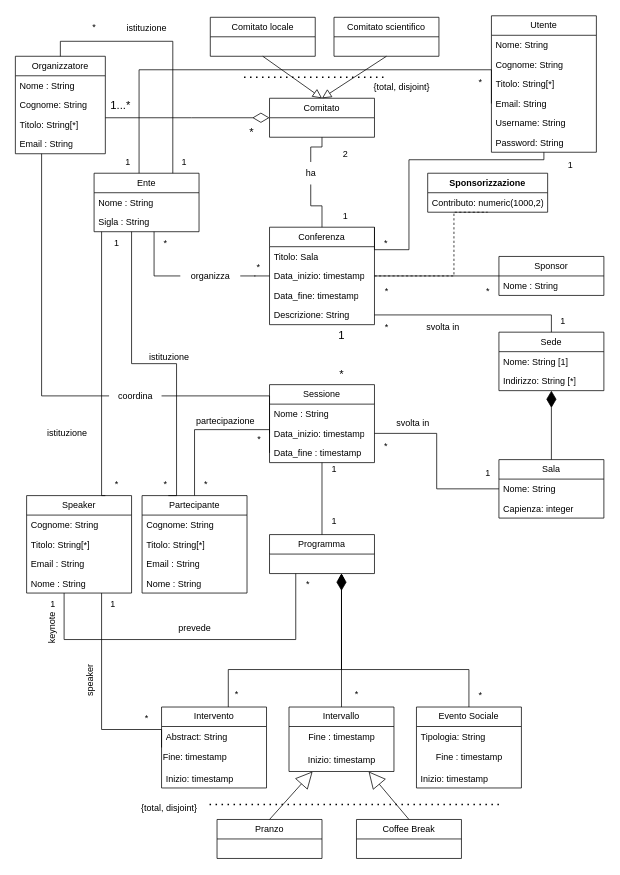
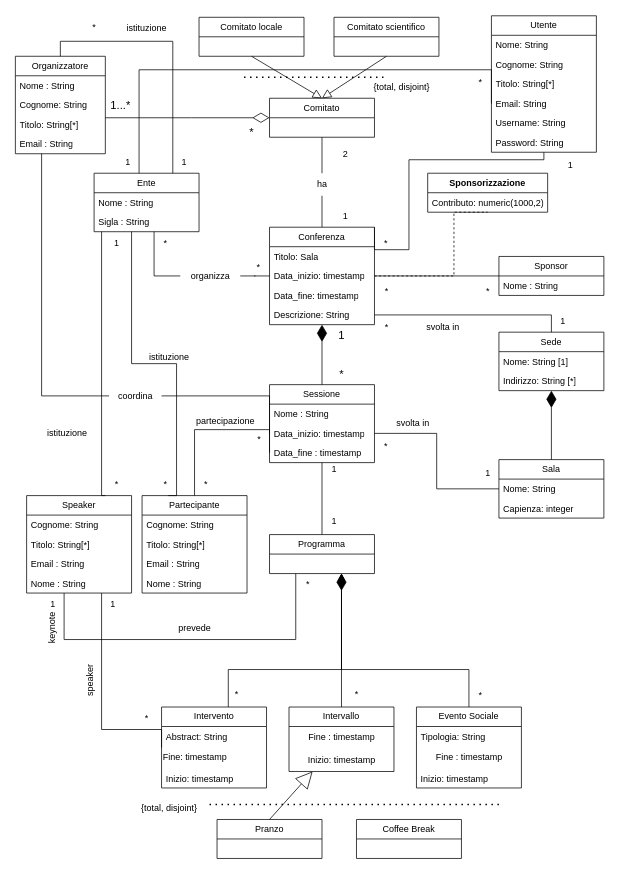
(263, 36) -> (252, 36)
(311, 173) -> (322, 184)
none -> (322, 342)
(394, 801) -> none
